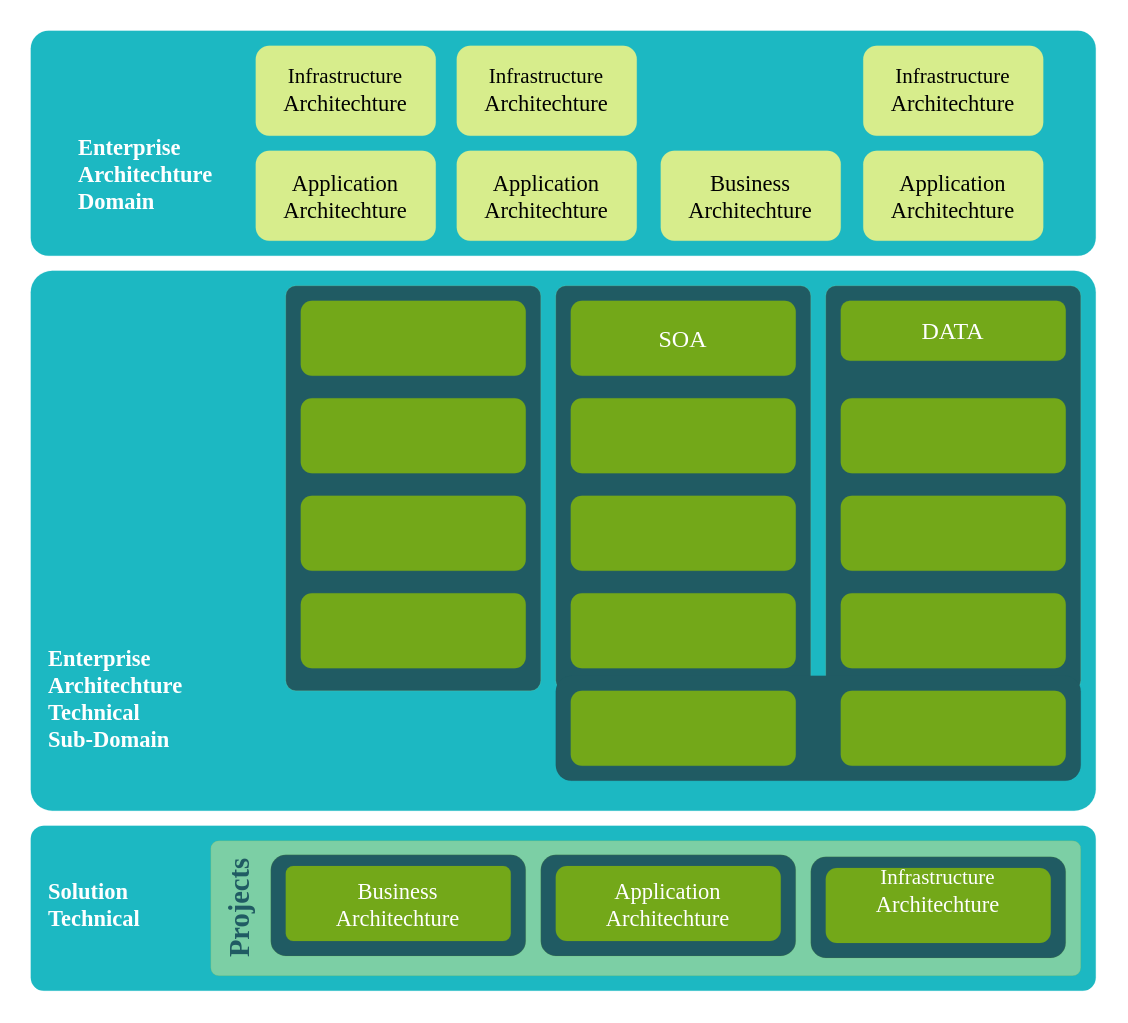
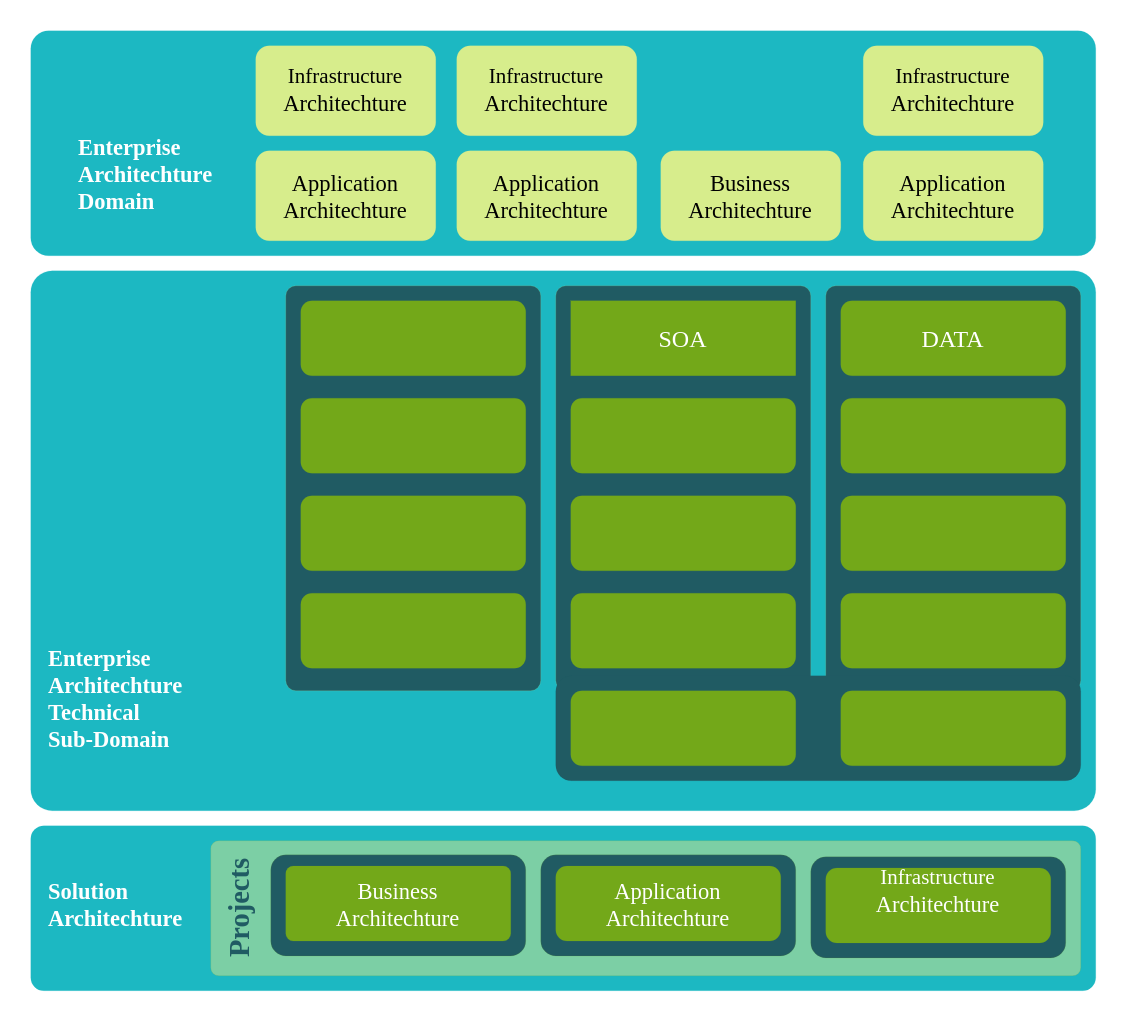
(953, 331) -> (953, 338)
(683, 338) -> (683, 338)
(100, 904) -> (122, 904)
